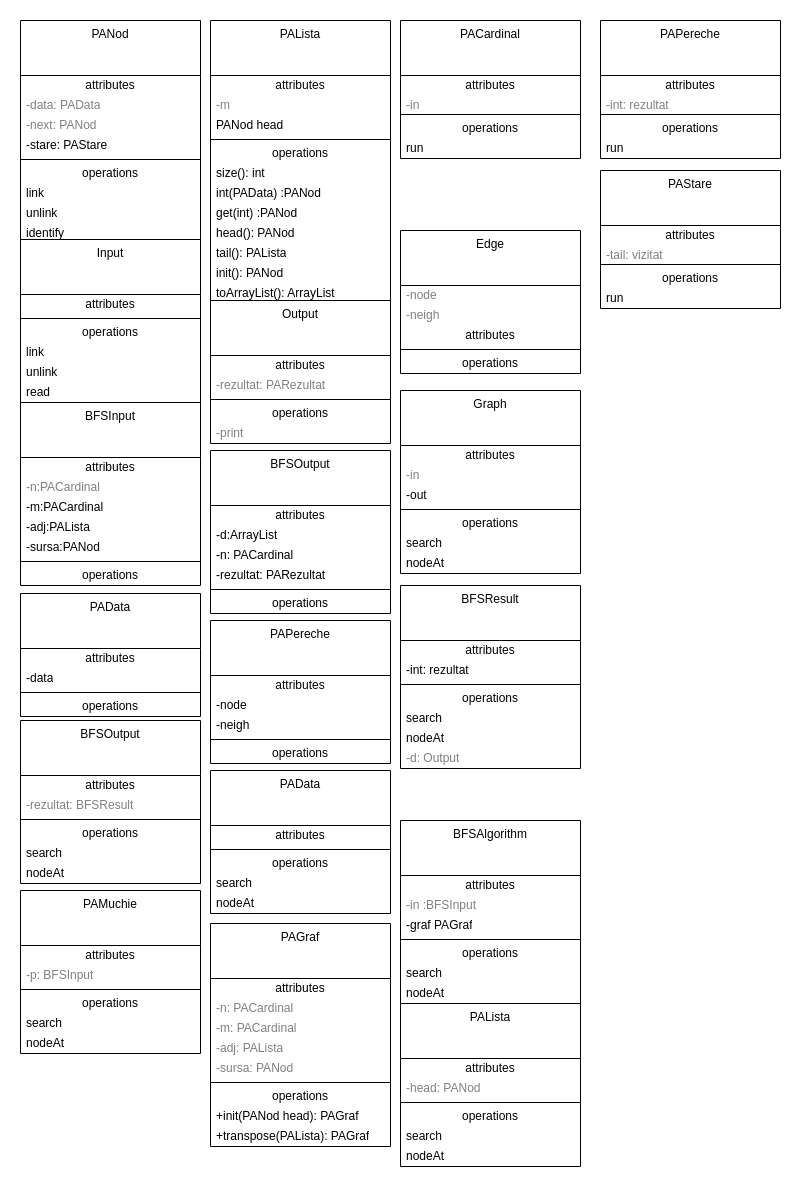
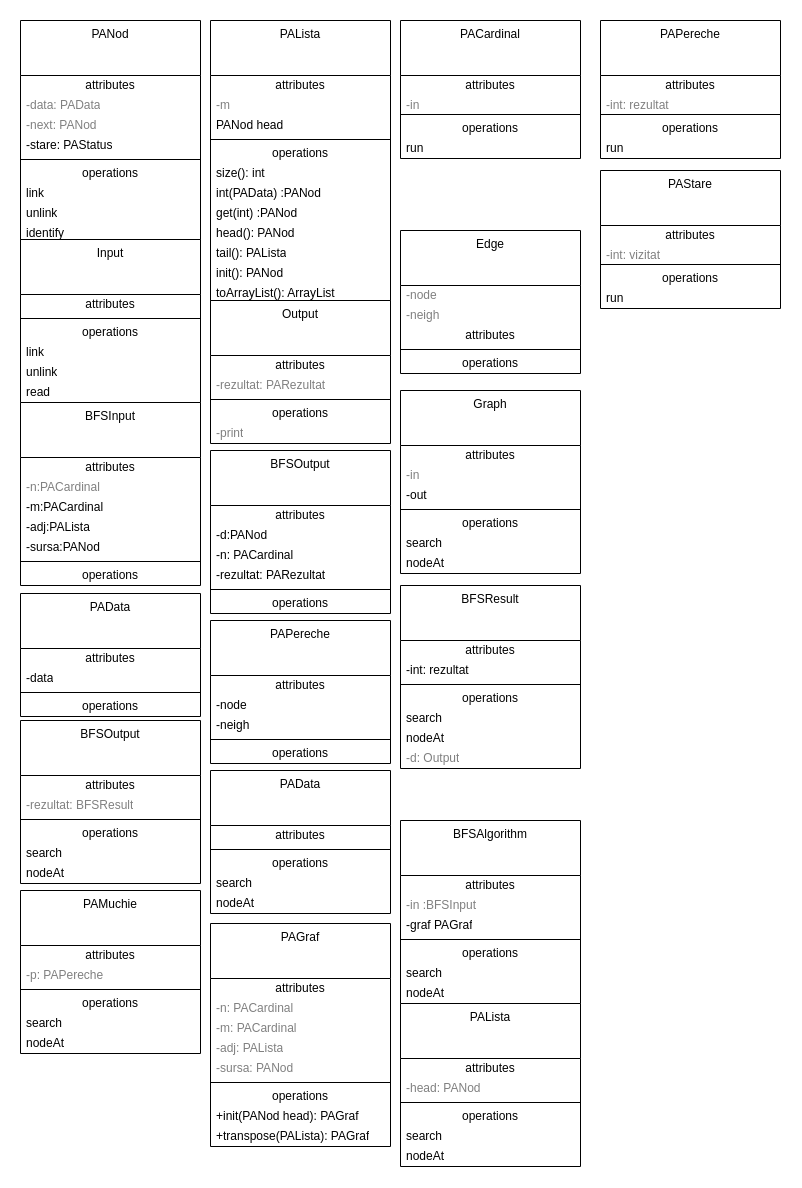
(74, 146) -> (77, 146)
(644, 254) -> (642, 254)
(254, 536) -> (242, 536)
(64, 976) -> (67, 976)
